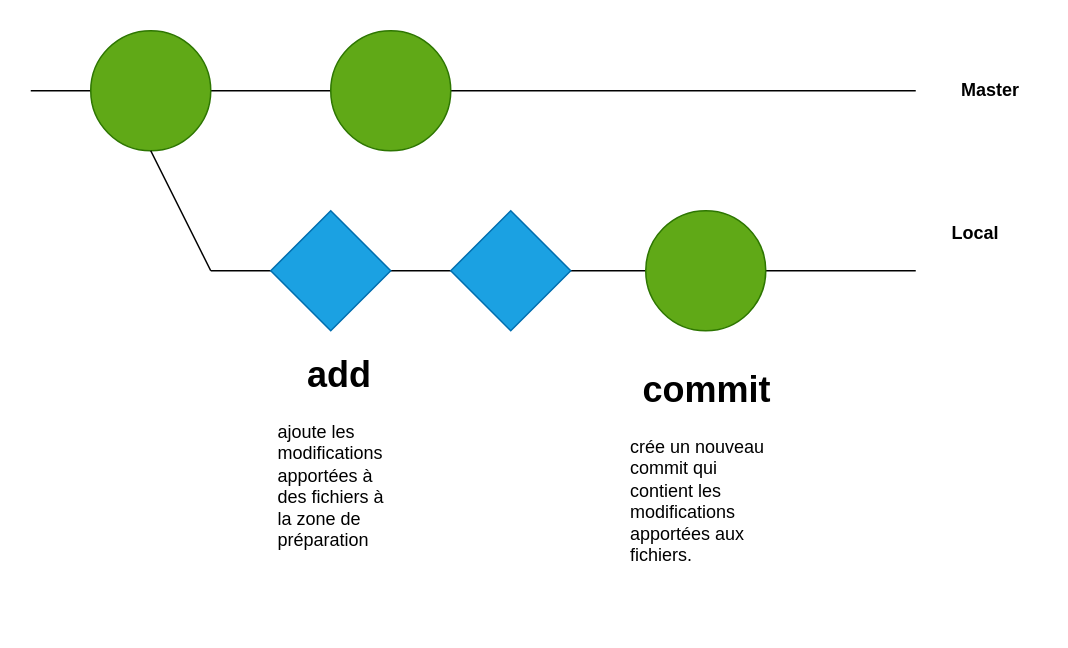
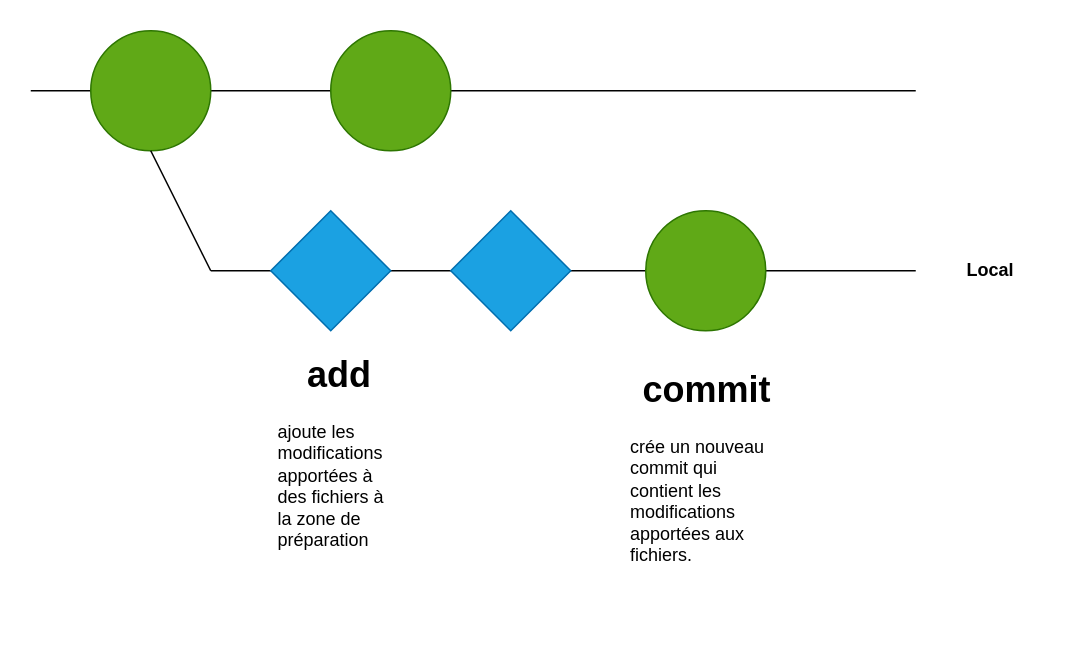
(991, 91) -> none
(976, 233) -> (991, 271)
